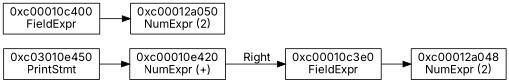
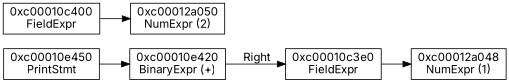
(52, 64) -> (52, 64)
(178, 64) -> (178, 64)
(459, 64) -> (459, 64)
